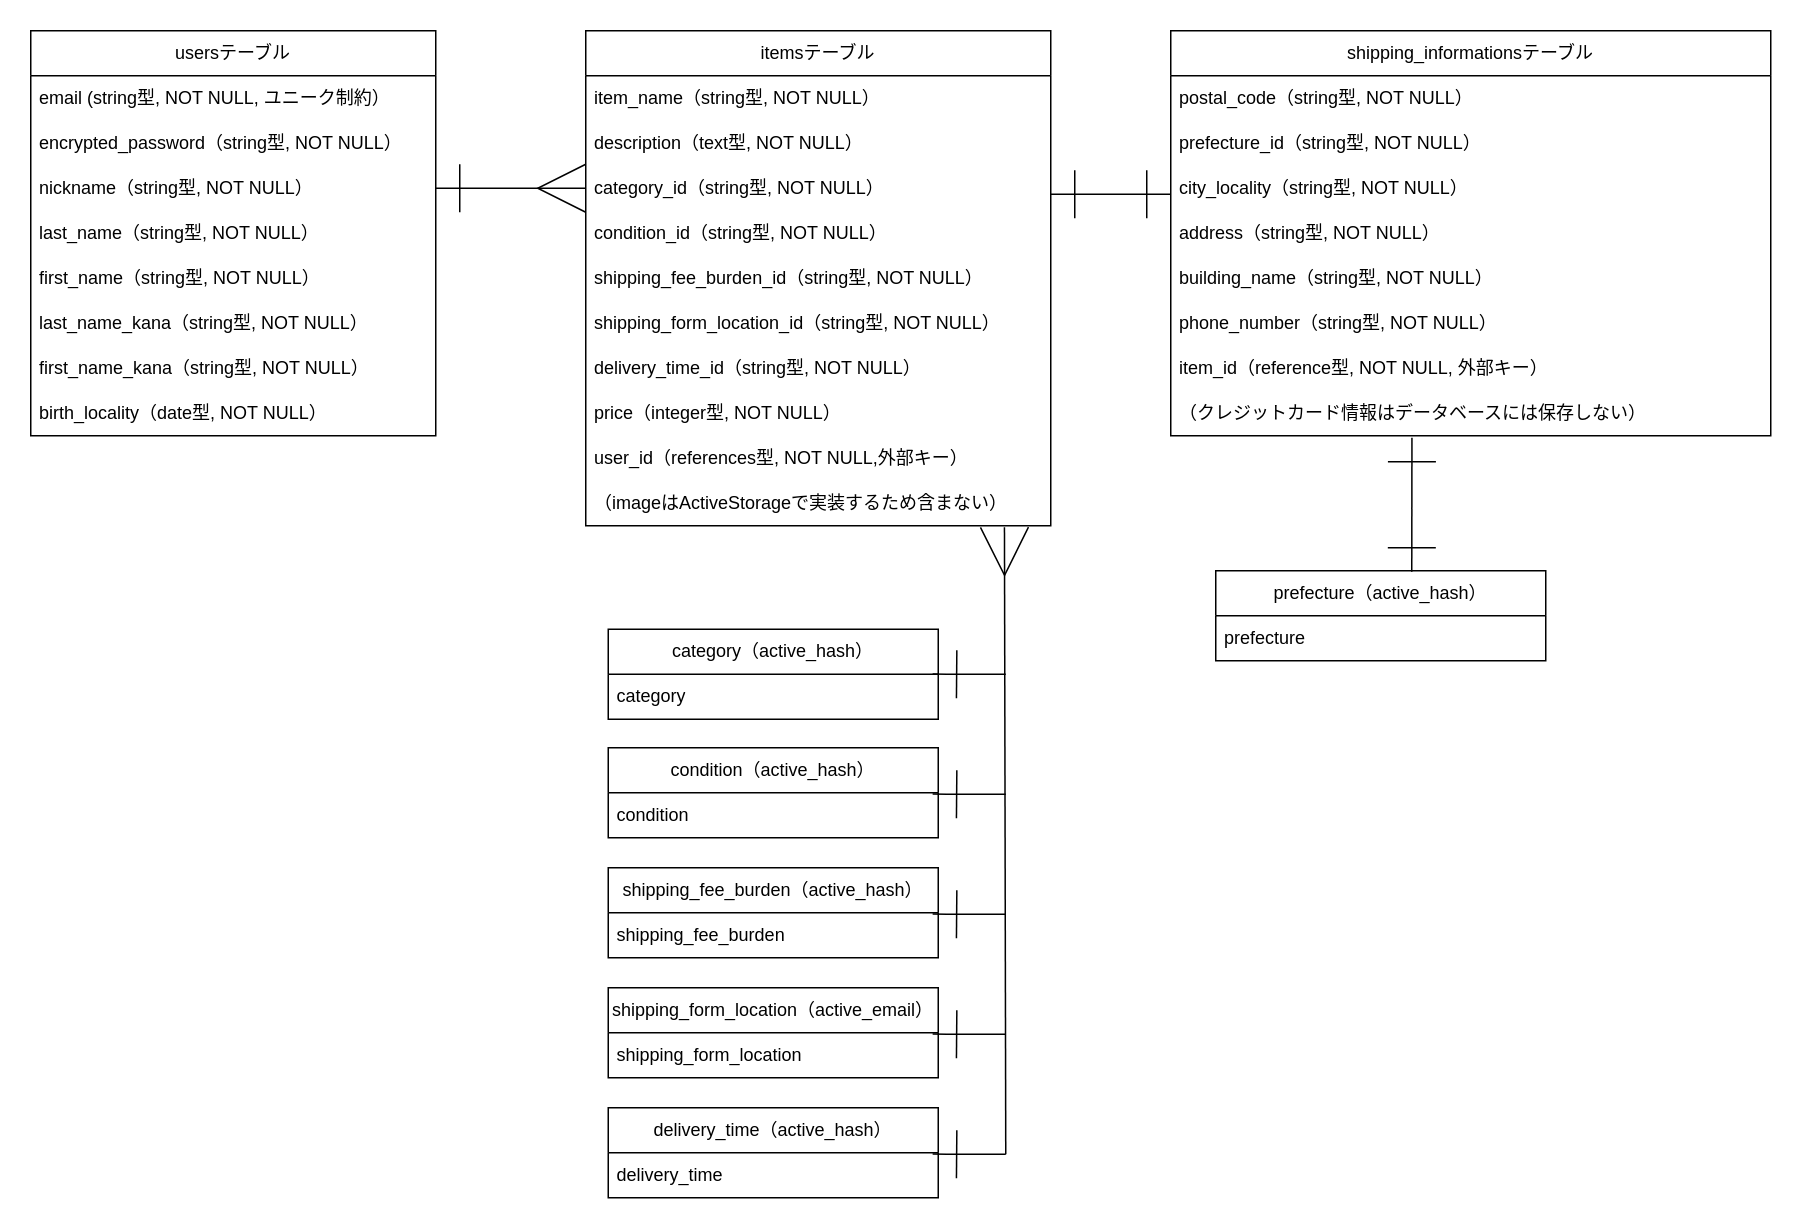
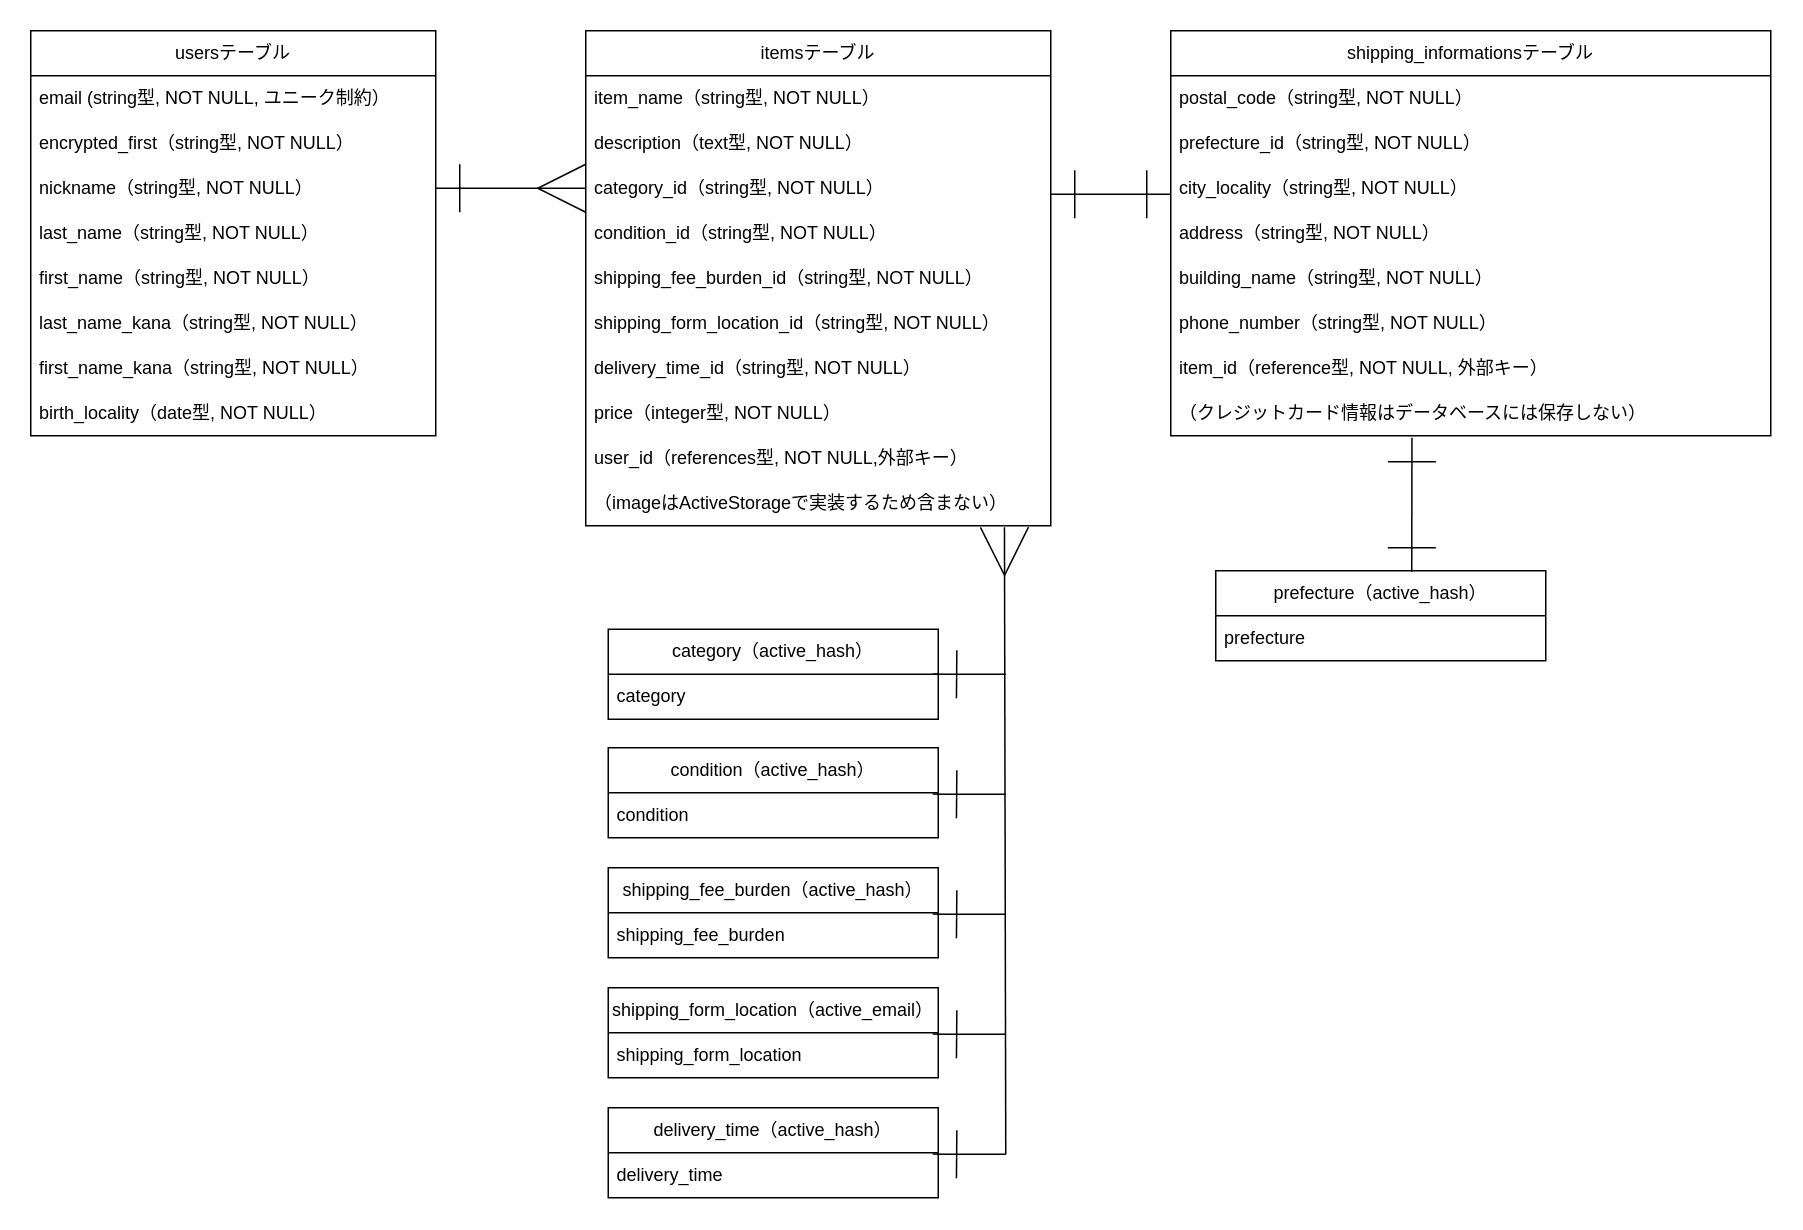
(229, 143) -> (211, 143)
